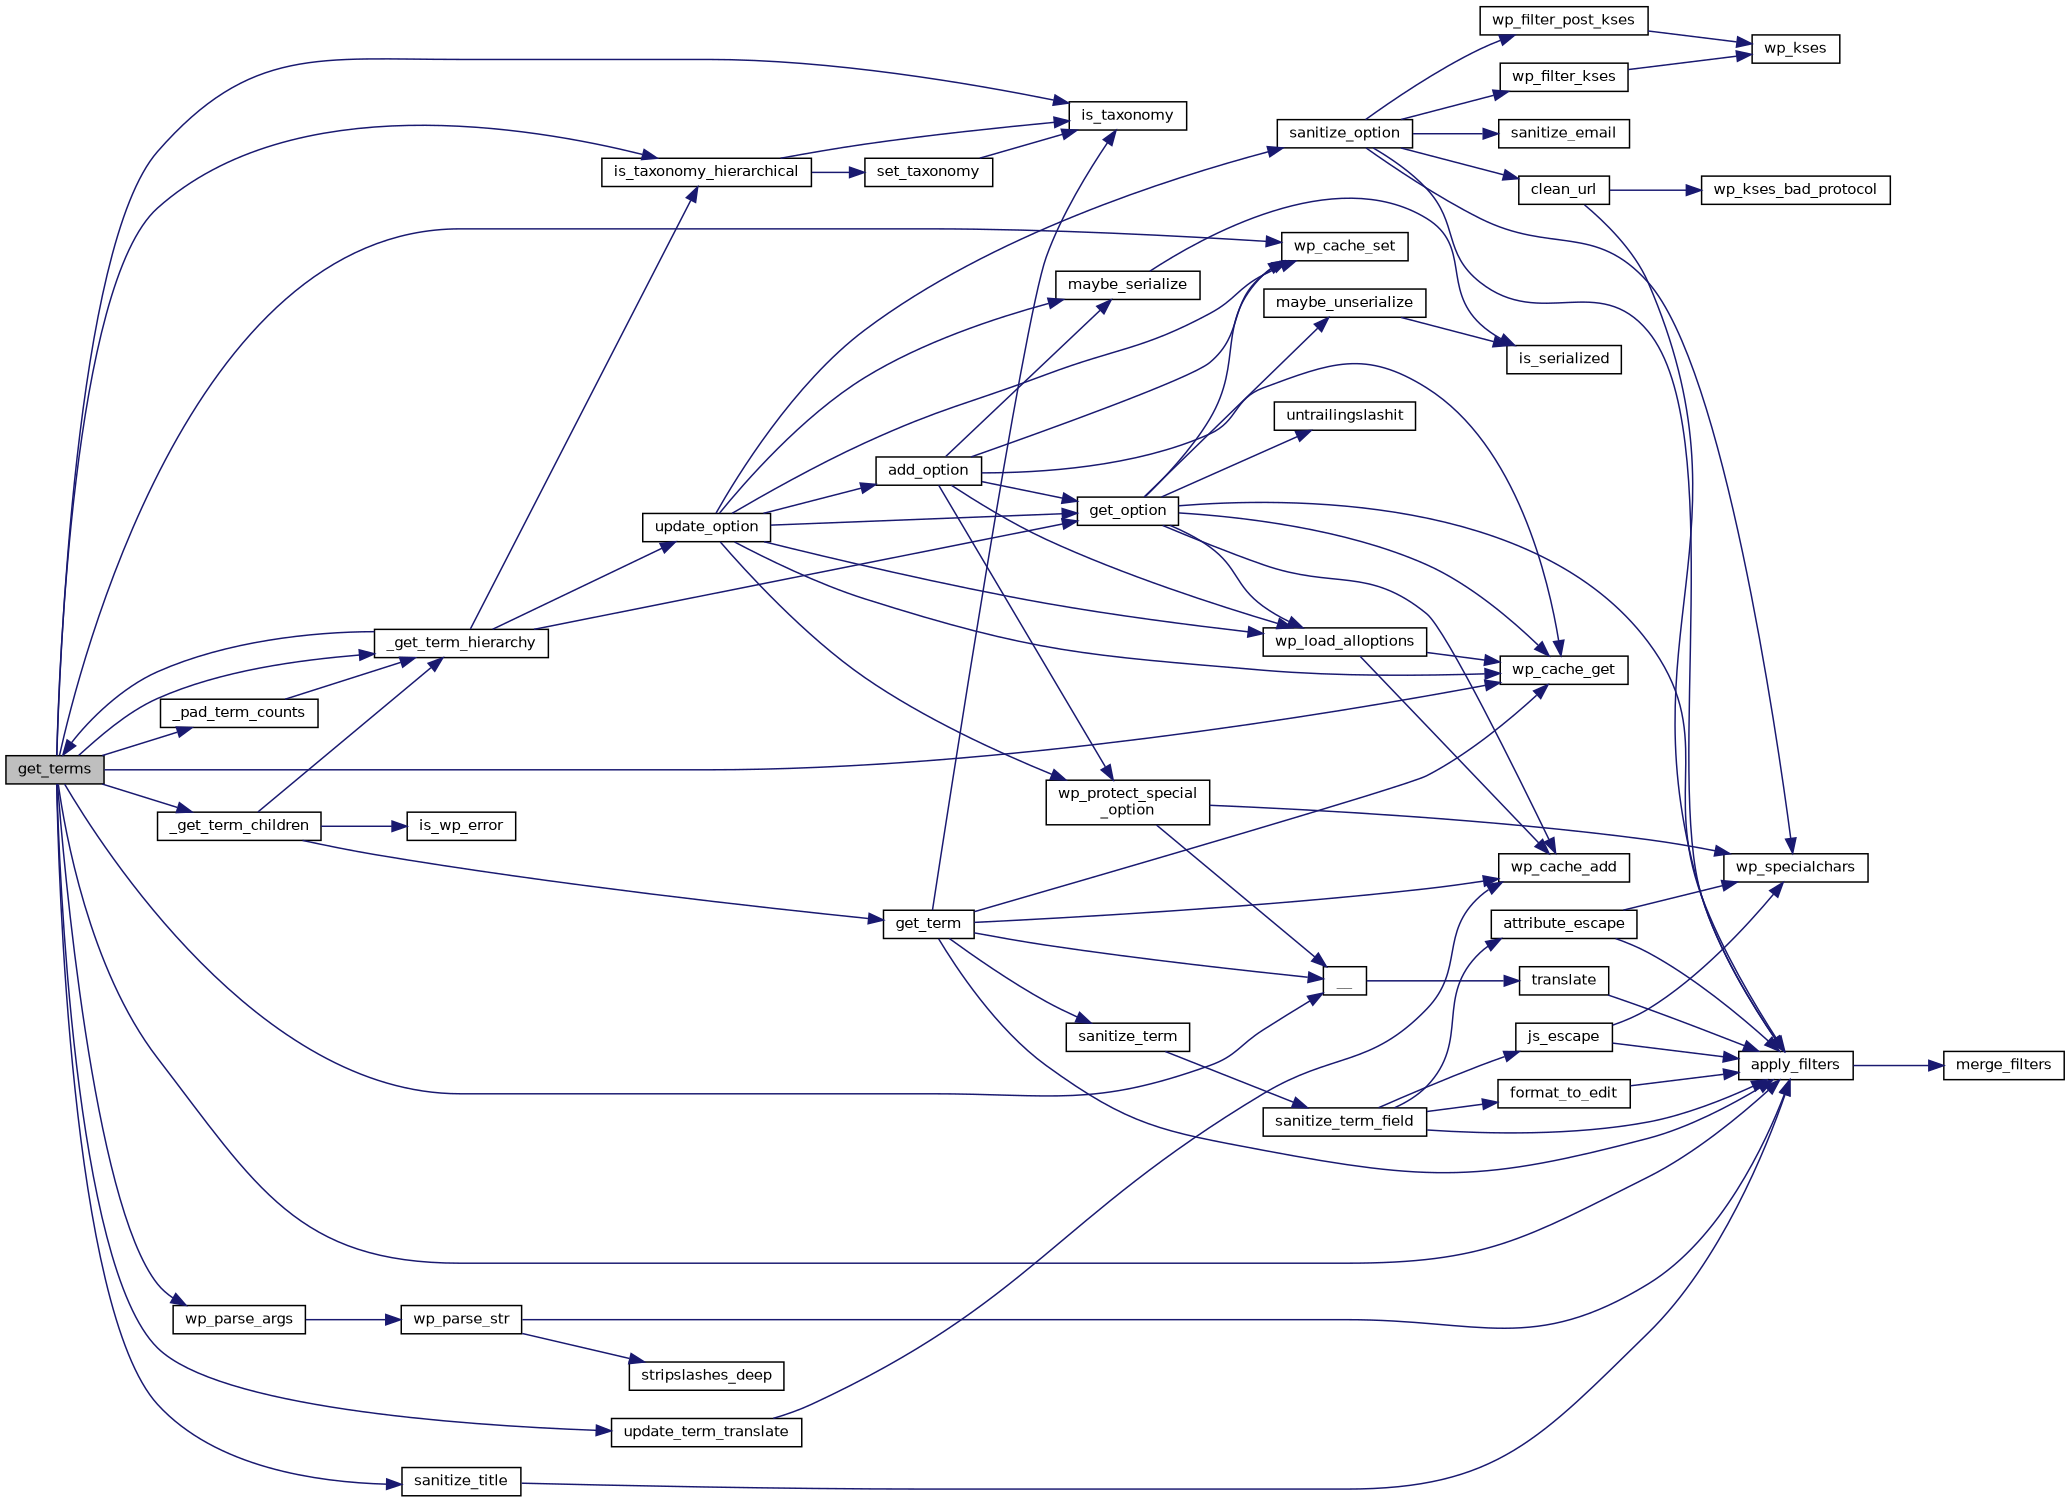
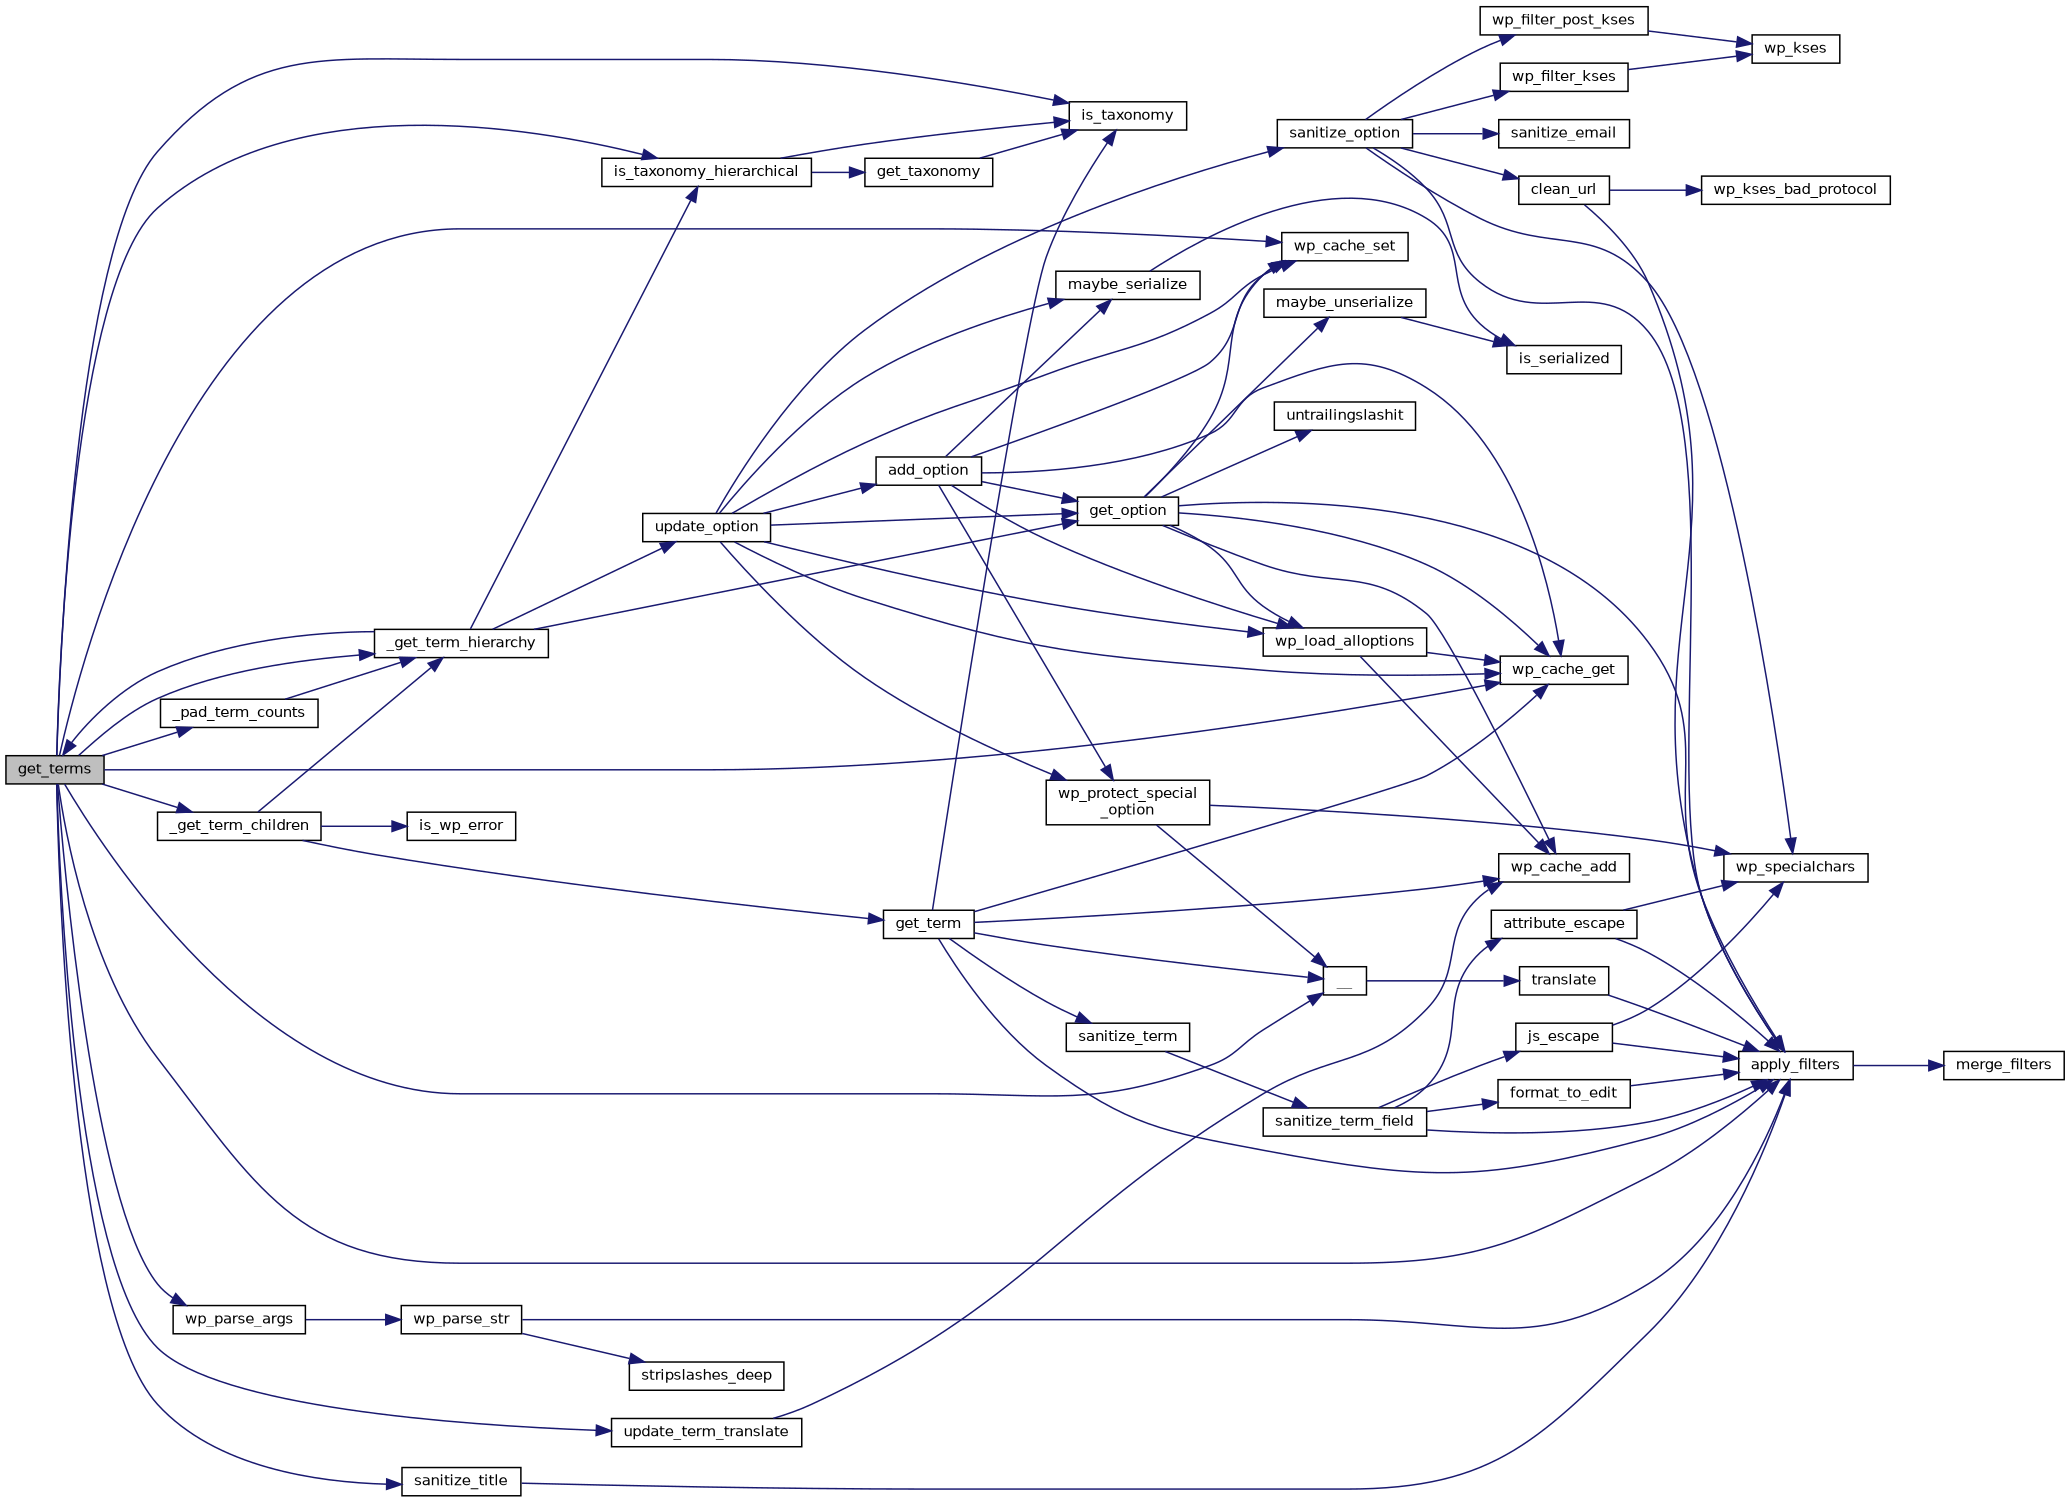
(929, 172) -> (929, 172)
